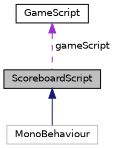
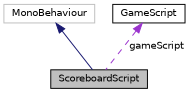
(52, 112) -> (77, 50)
